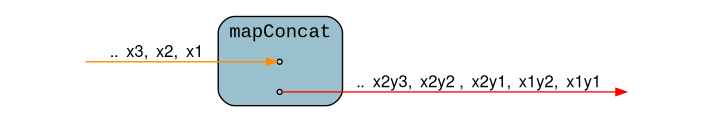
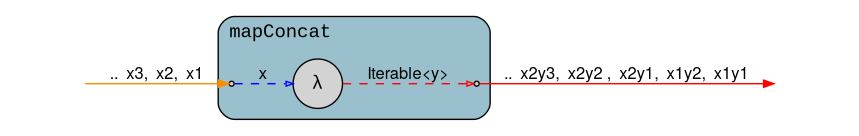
none -> (318, 84)
